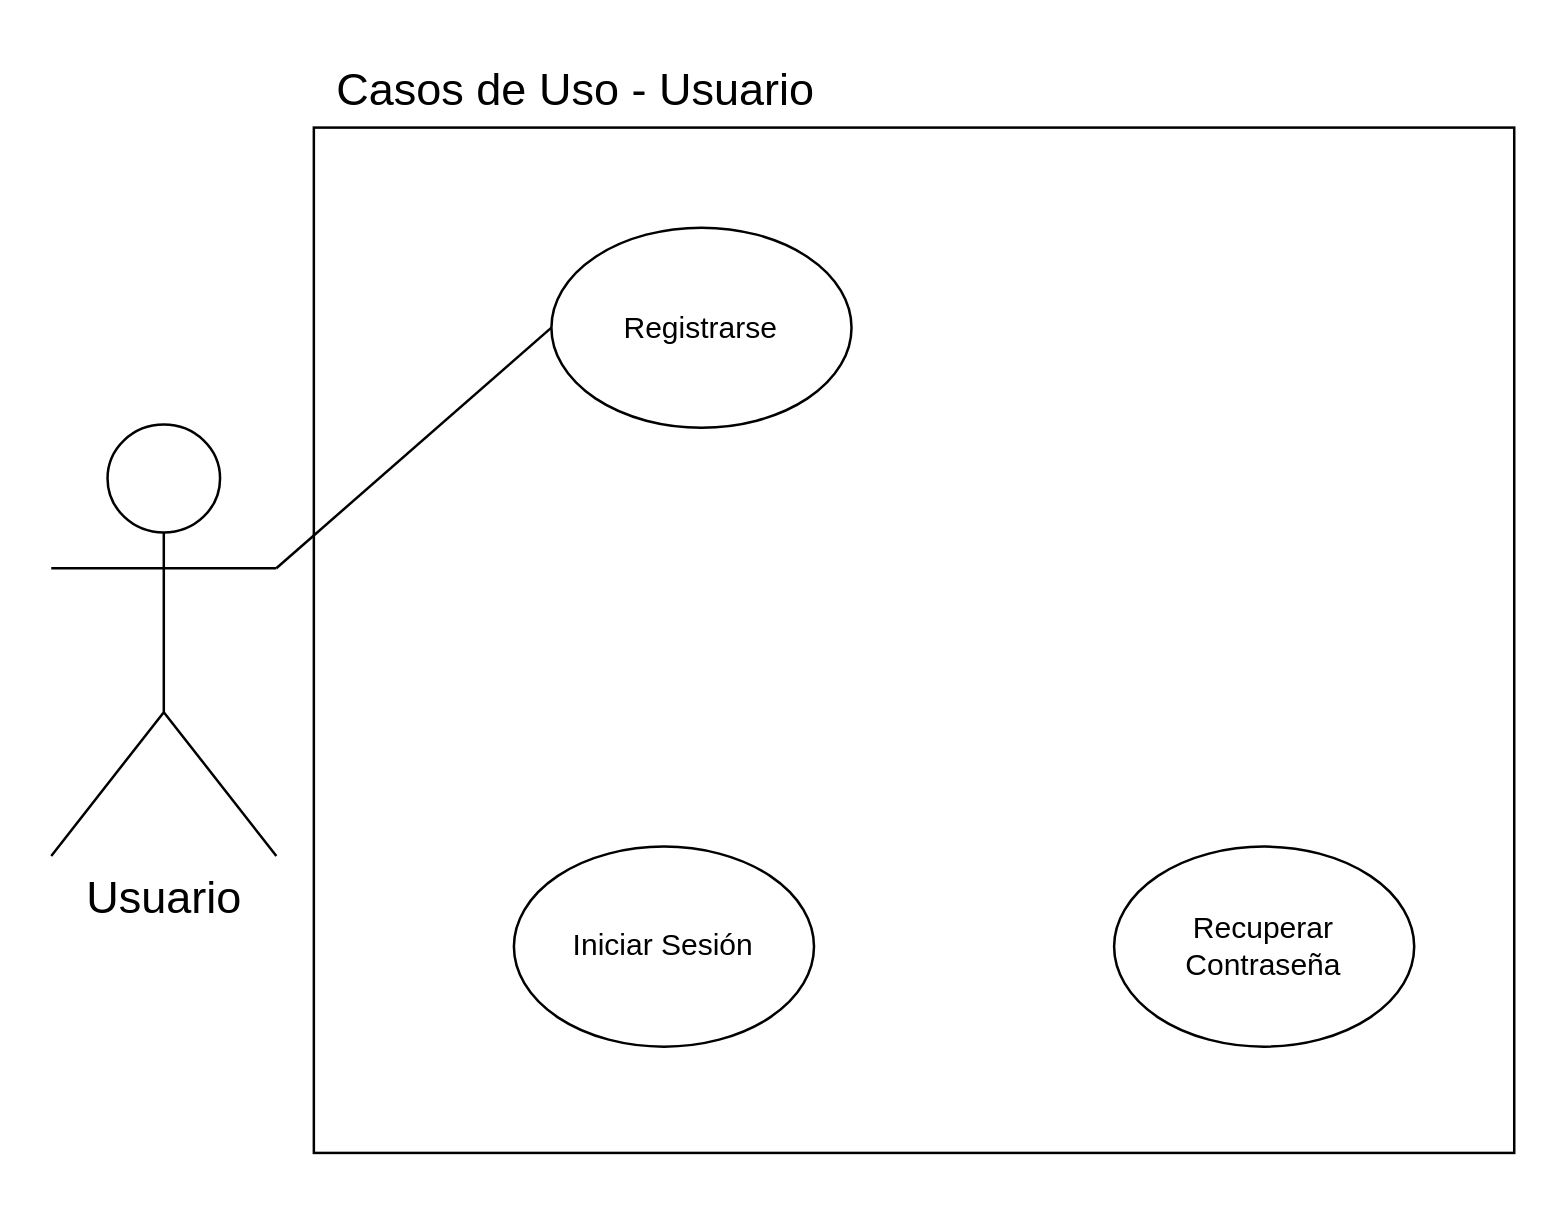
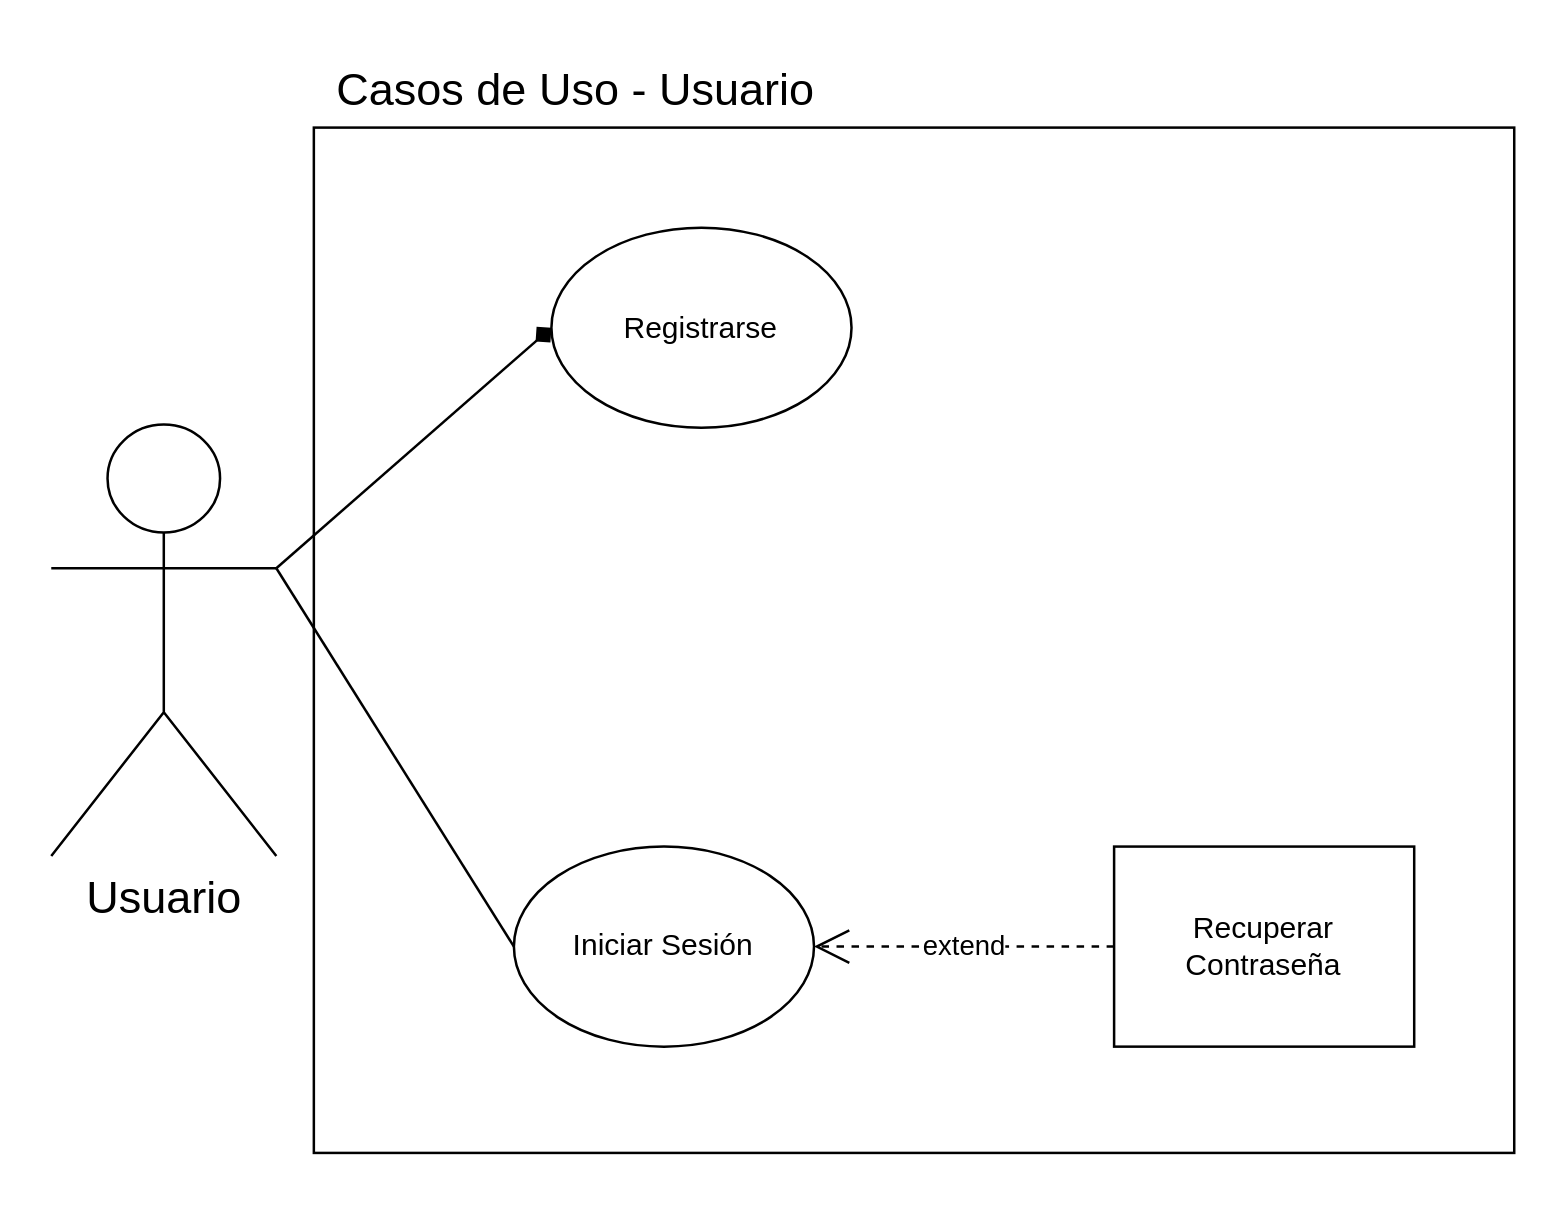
(543, 335) -> (536, 341)
none -> (396, 759)
none -> (967, 946)
(1264, 946) -> (1264, 946)
